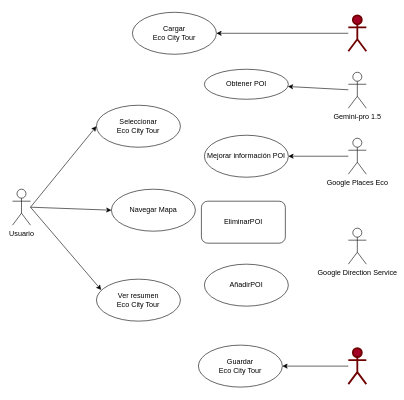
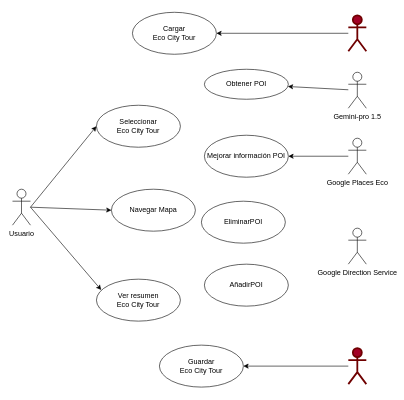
(243, 222) -> (243, 222)
(240, 366) -> (201, 366)
